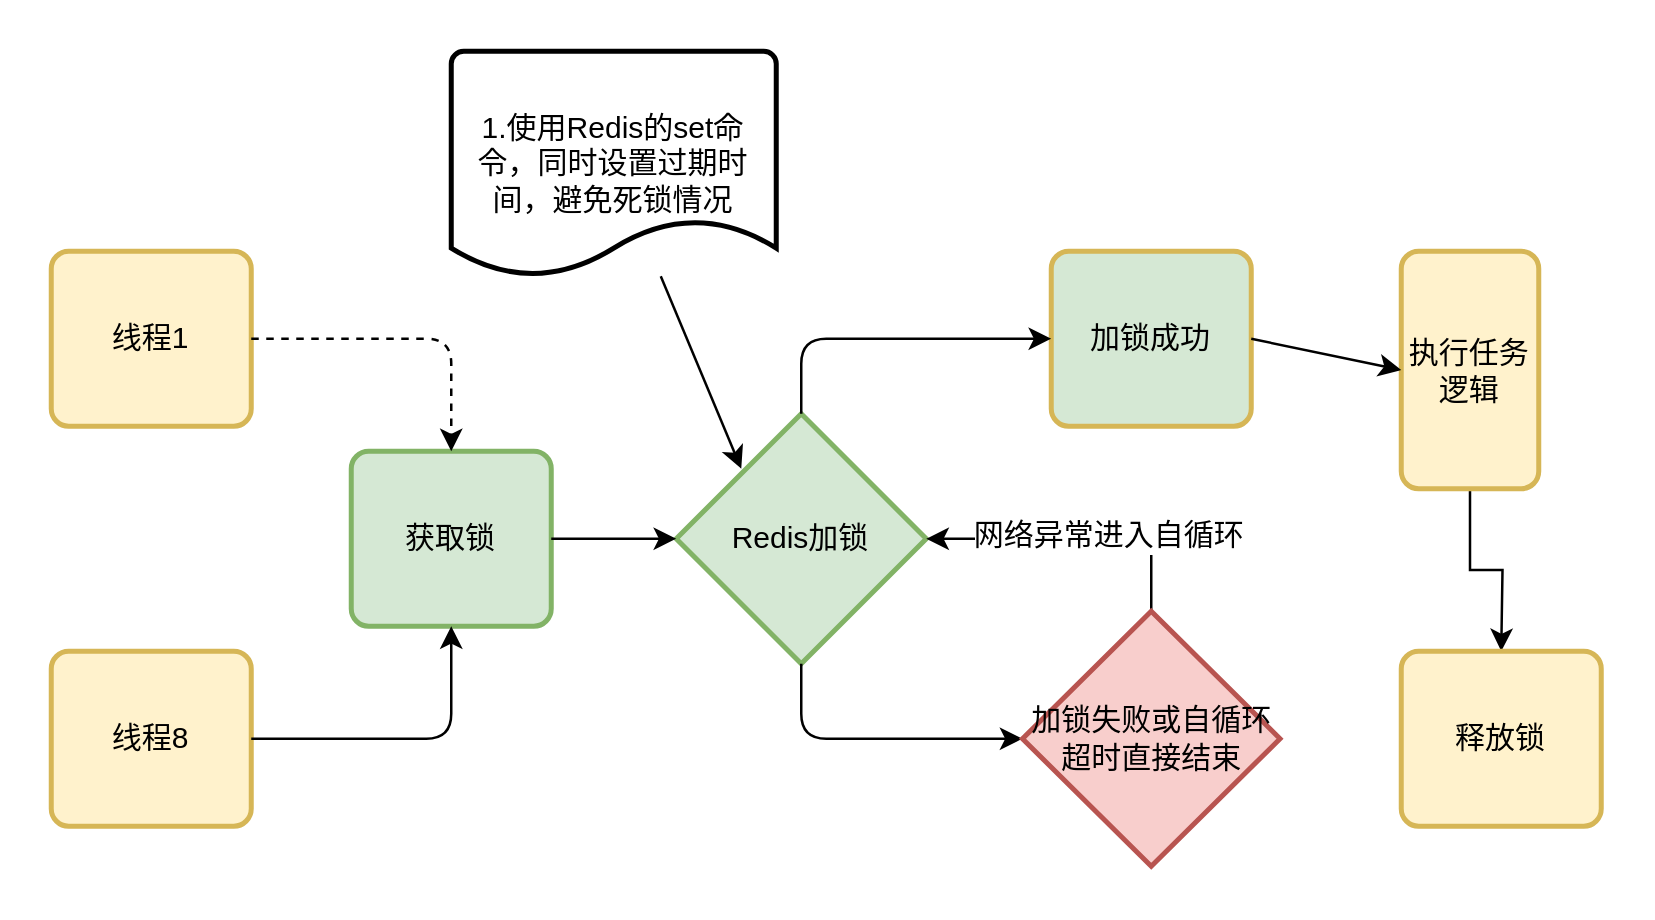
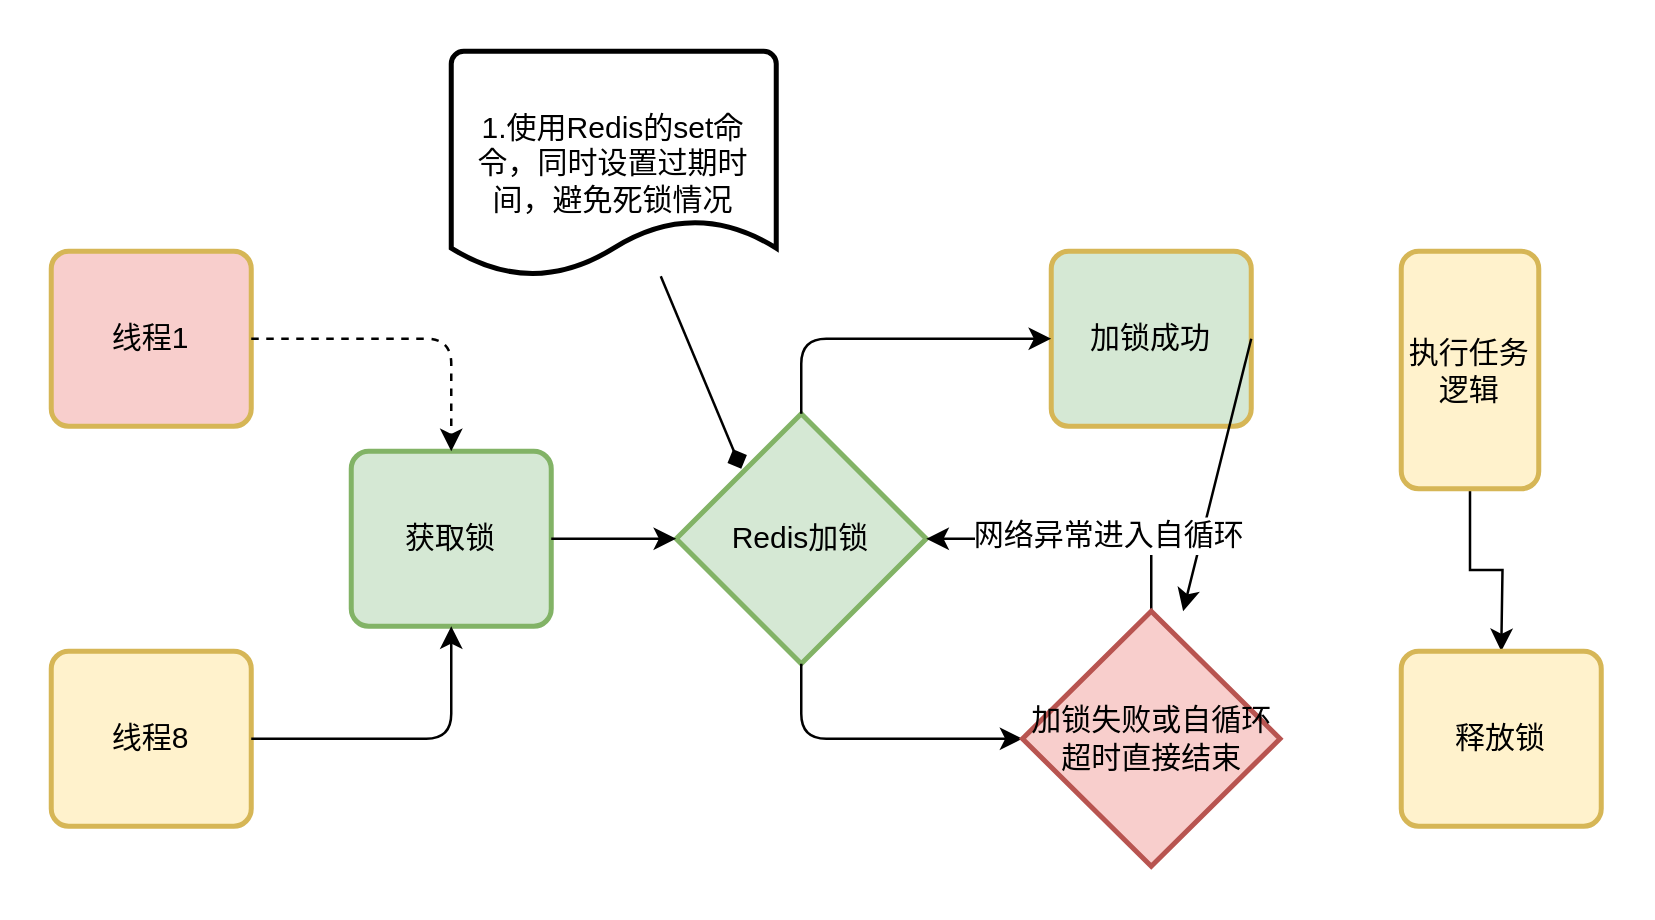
(151, 339) -> (151, 339)
(1318, 353) -> (1229, 428)
(734, 450) -> (733, 449)
